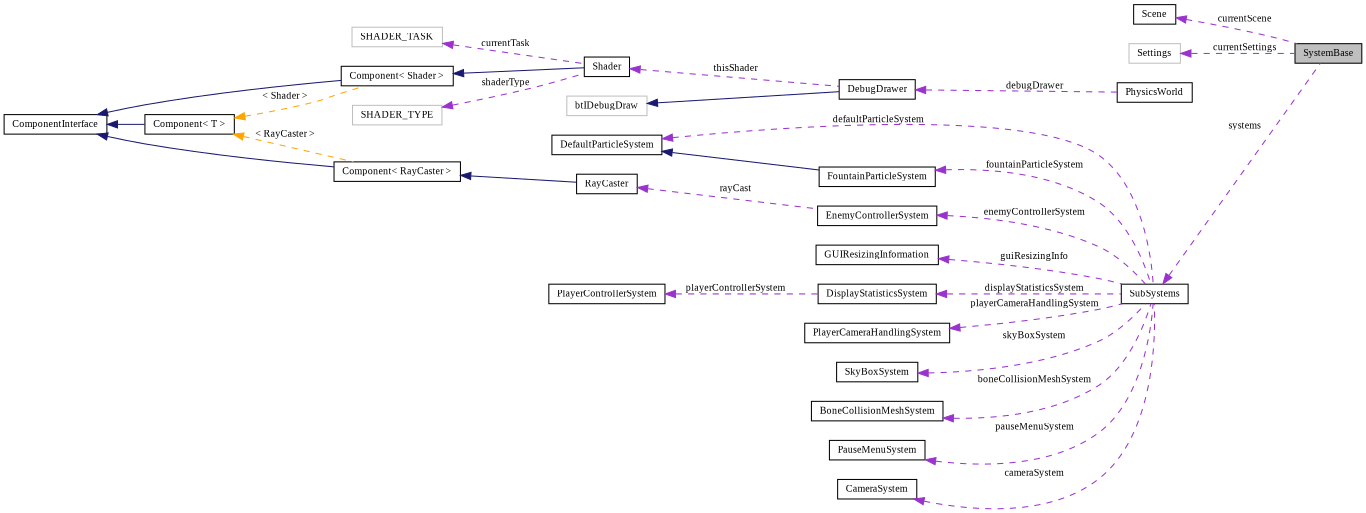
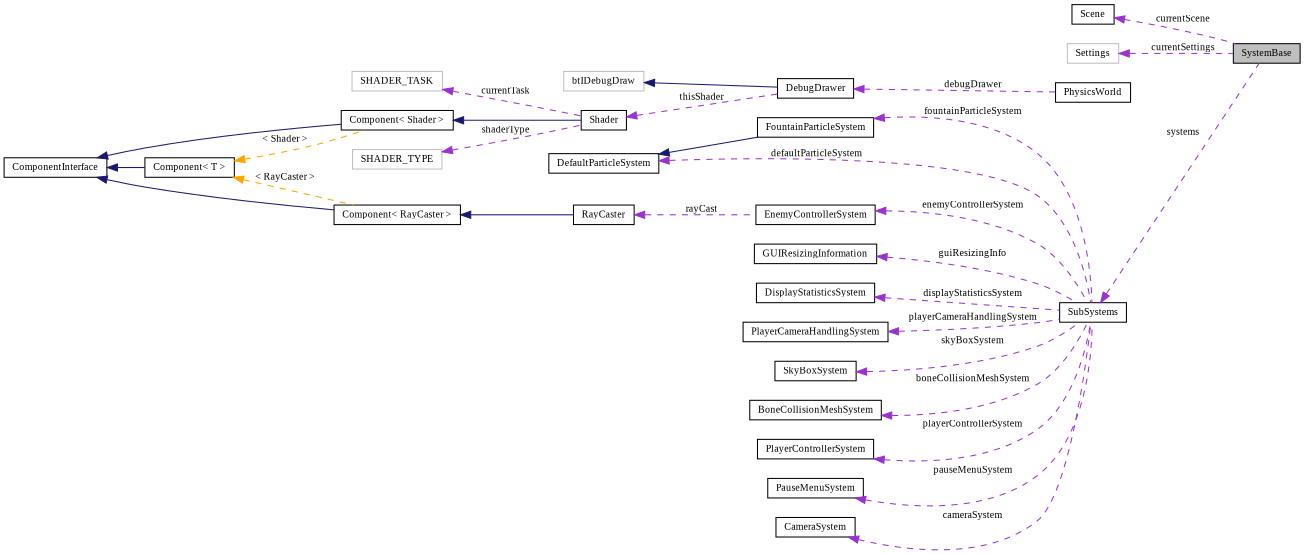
(747, 294) -> (1022, 439)
